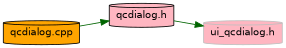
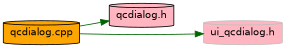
(185, 23) -> (137, 35)
